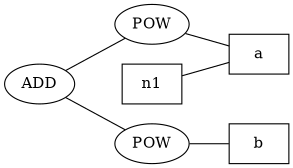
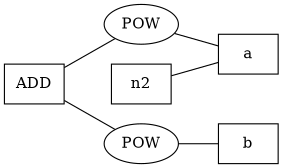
(40, 84) -> (34, 84)
(152, 84) -> (141, 84)
